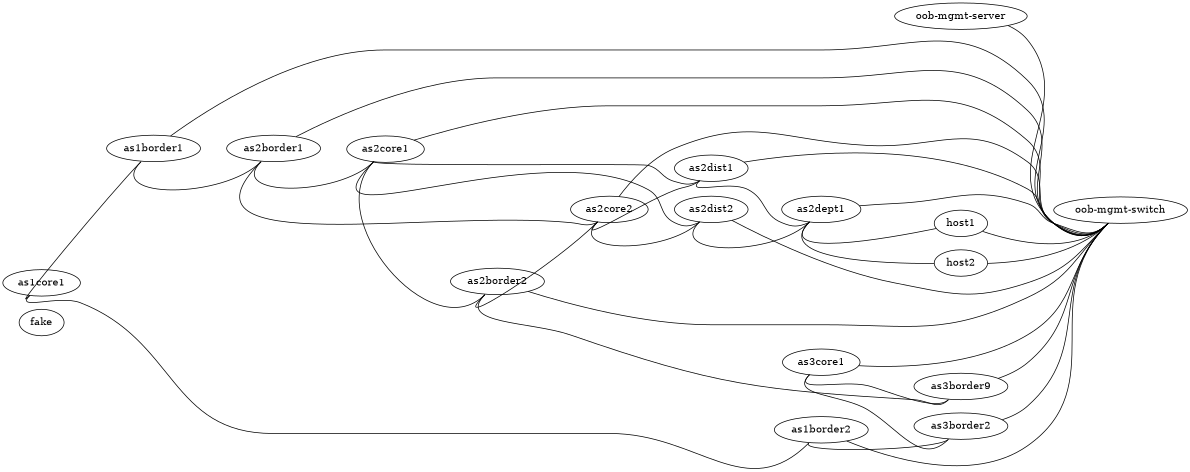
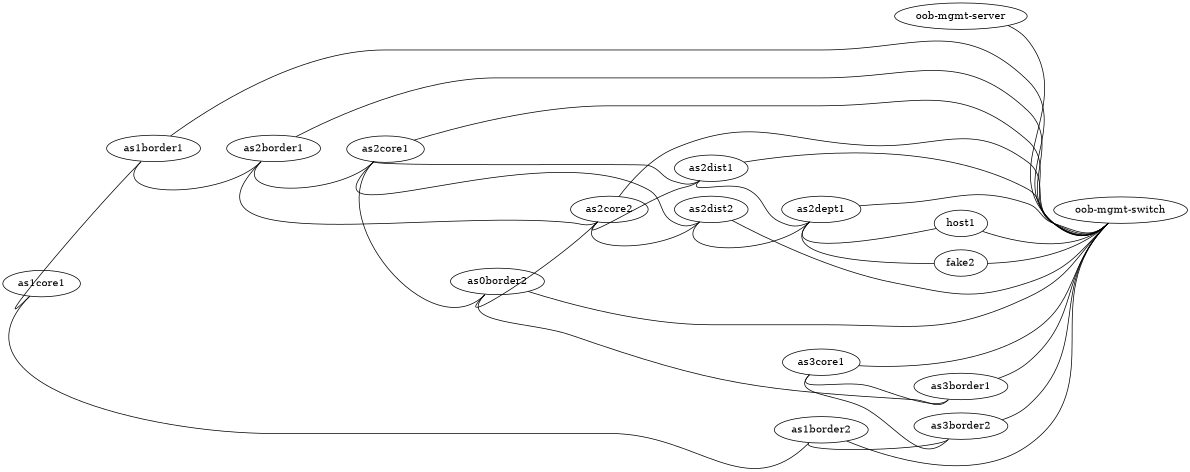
(961, 263) -> (961, 263)
(497, 281) -> (497, 281)
(42, 323) -> none
(961, 386) -> (961, 386)
